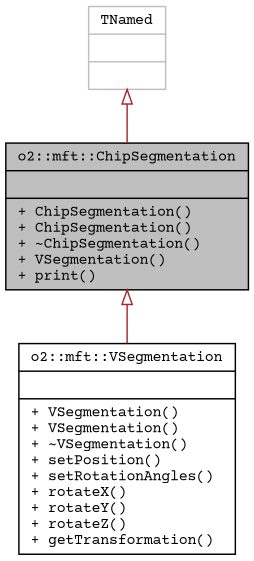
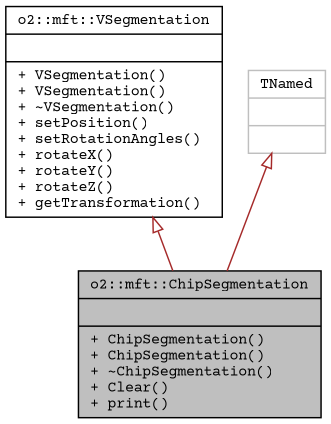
(92, 259) -> (130, 387)
(127, 324) -> (165, 251)
